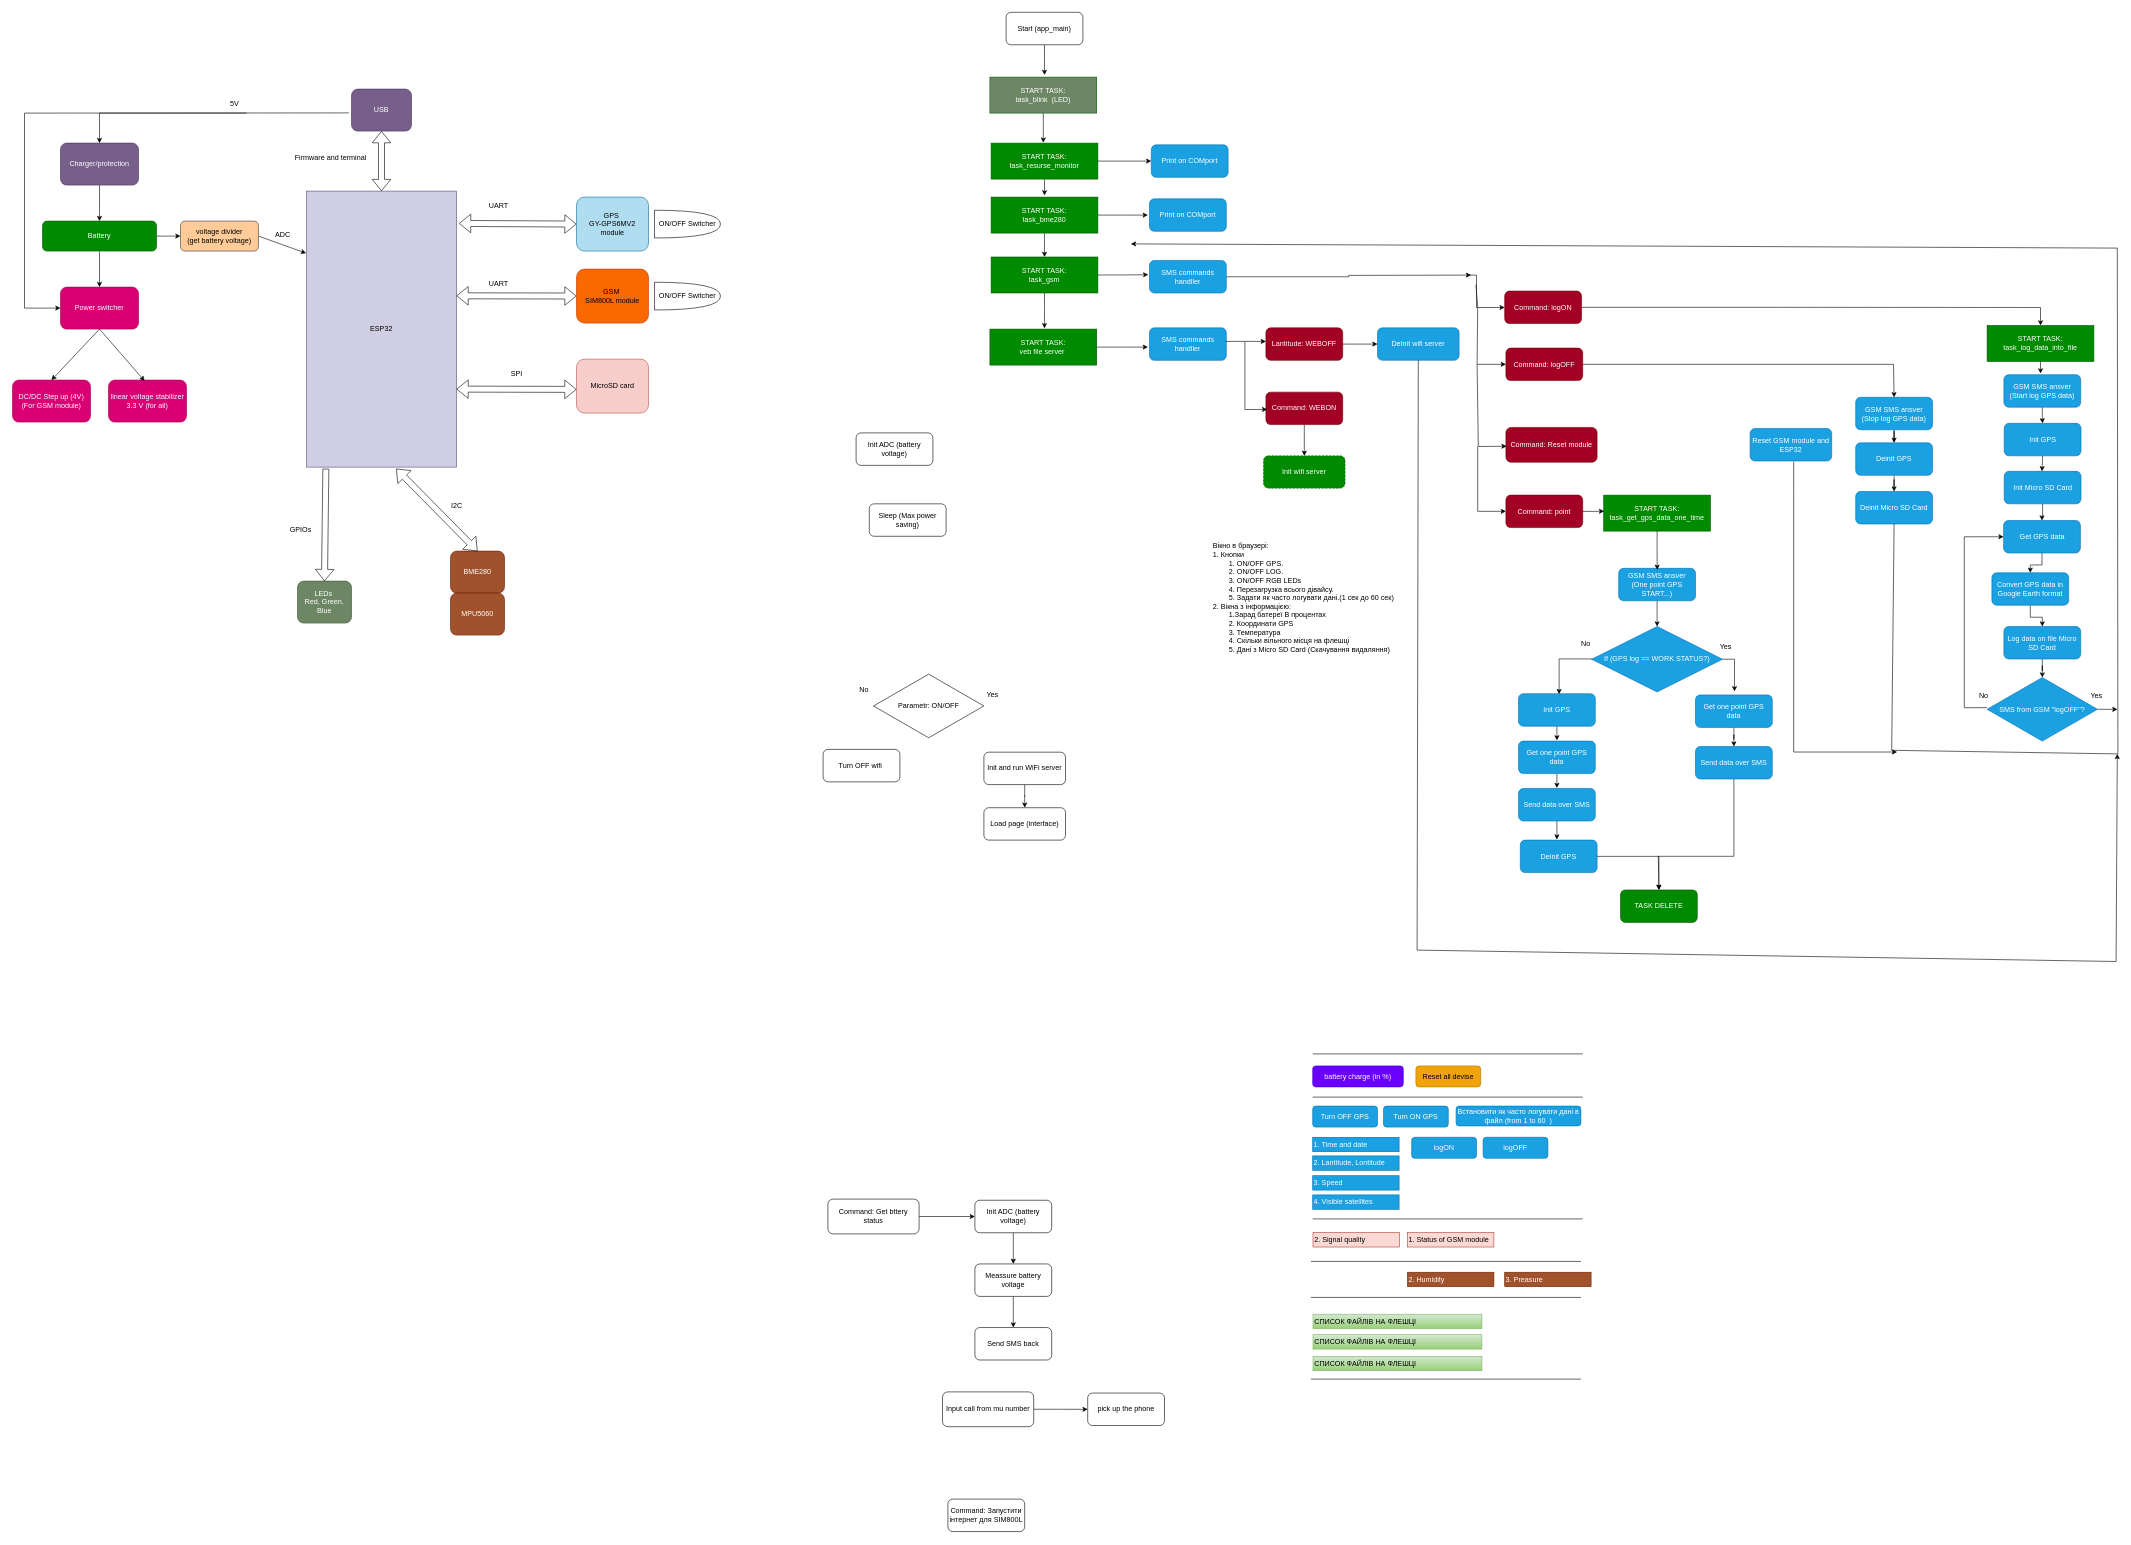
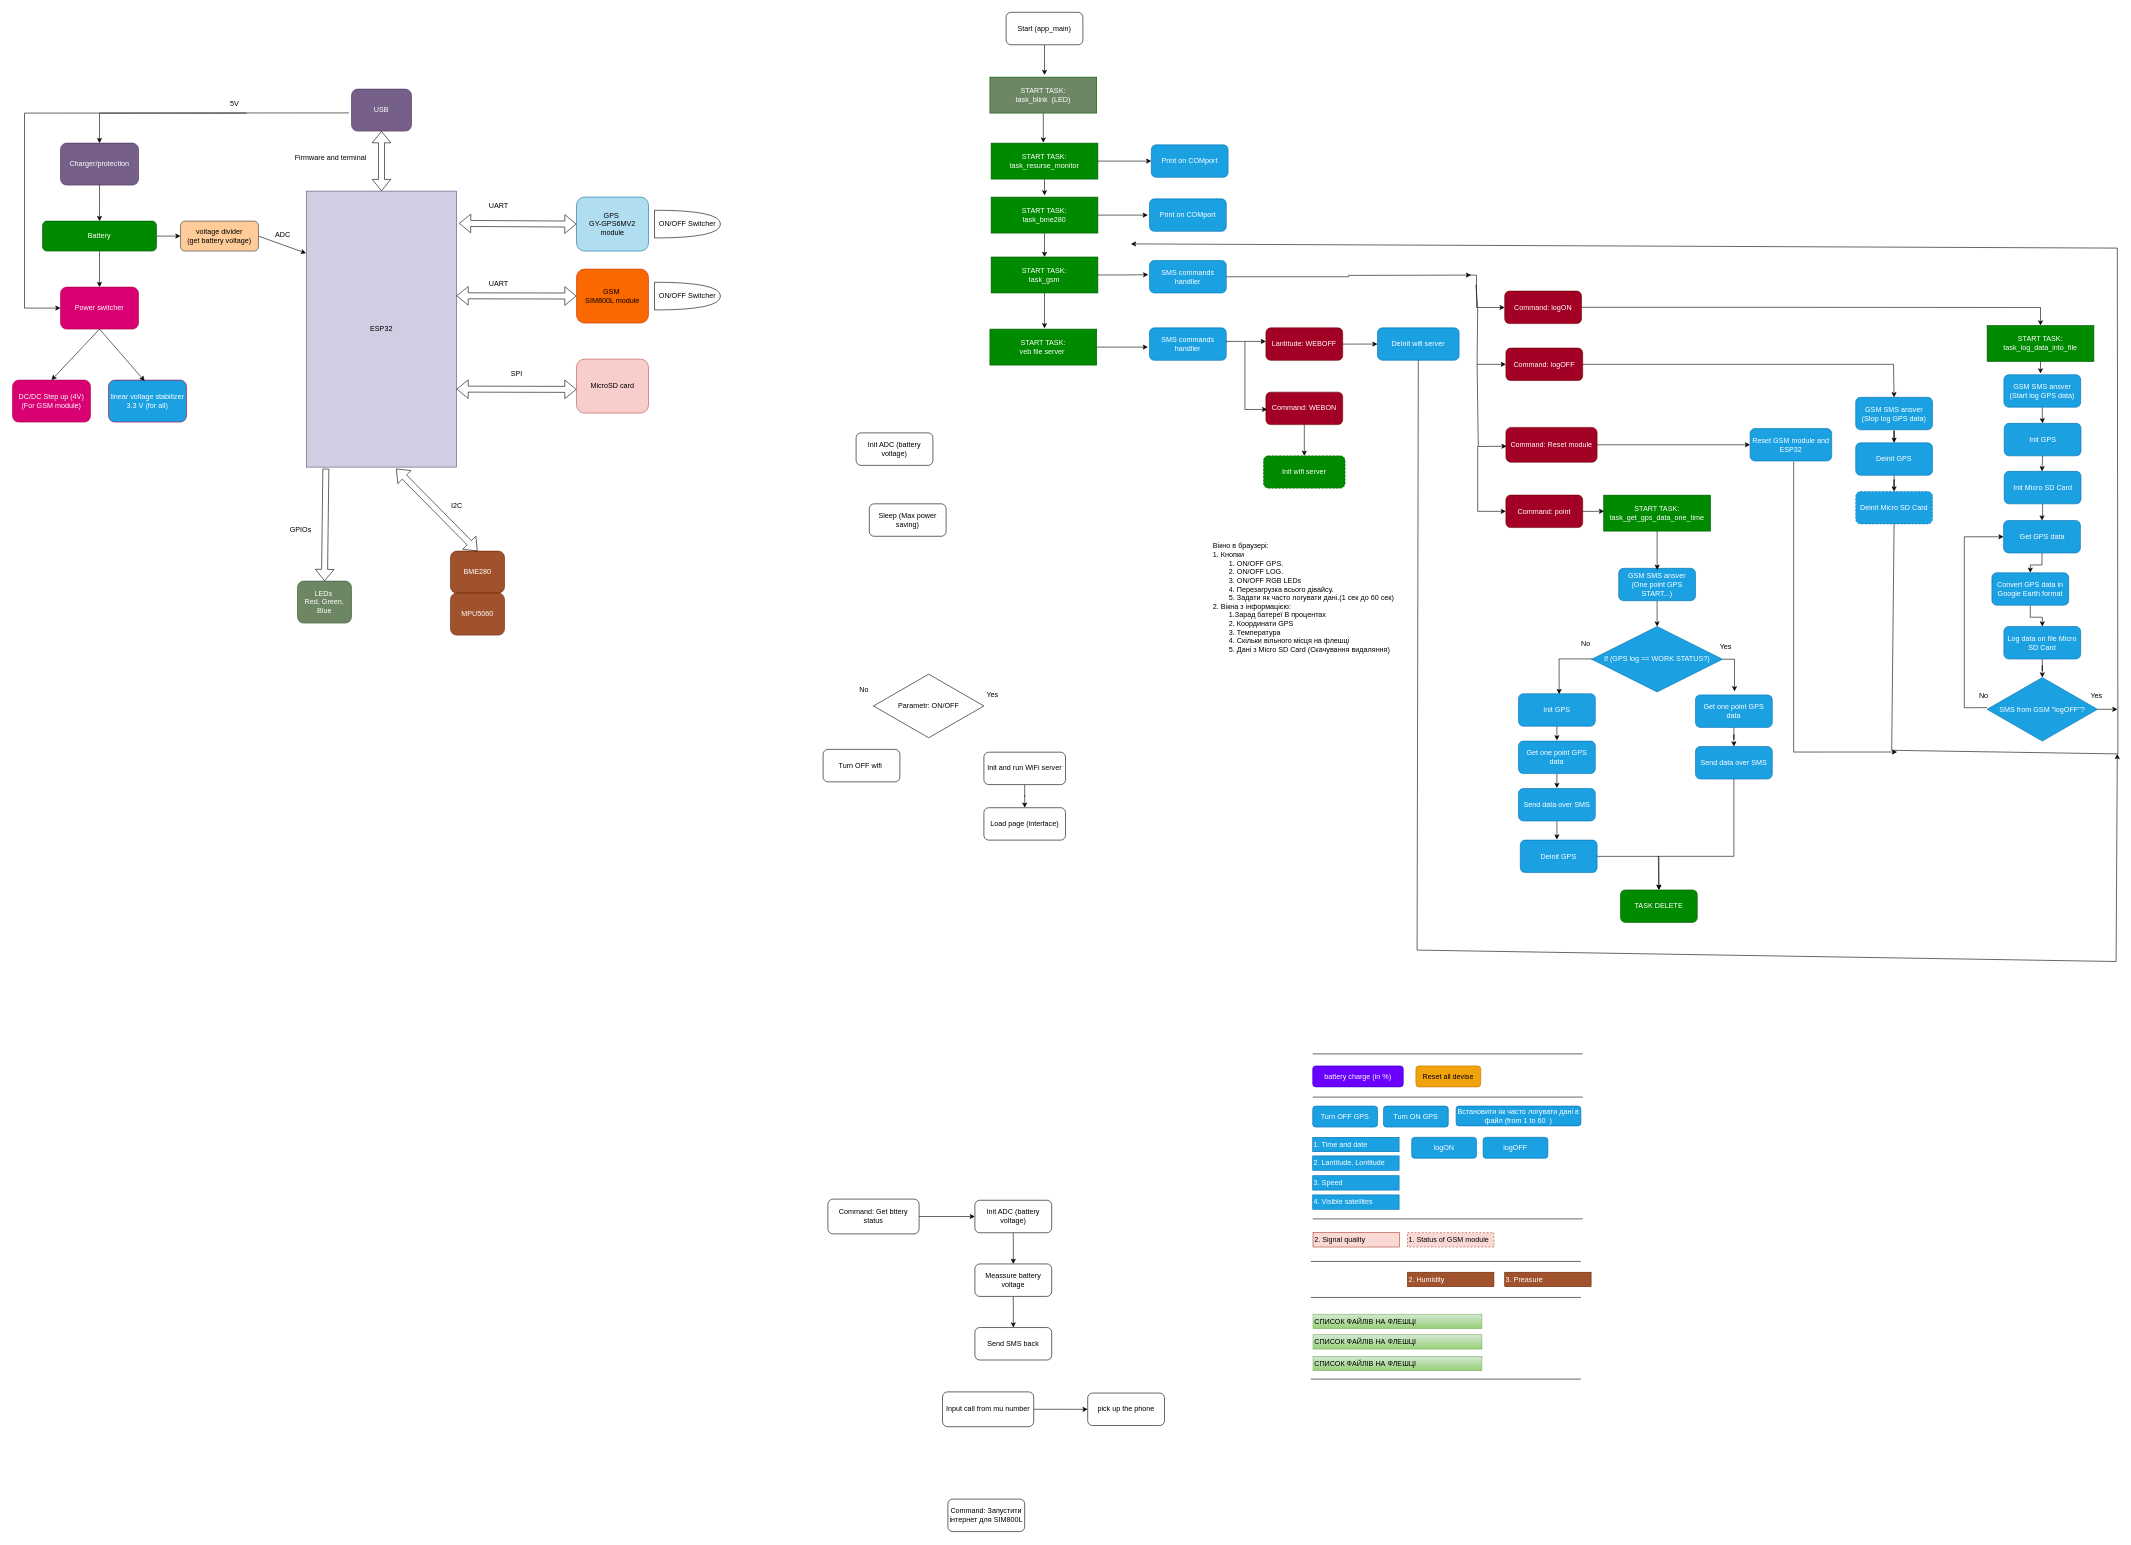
(147, 401) -> (147, 401)
none -> (1744, 445)
(1894, 508) -> (1894, 508)
(1451, 1240) -> (1451, 1240)
